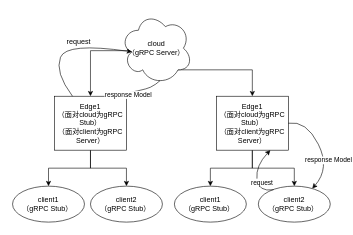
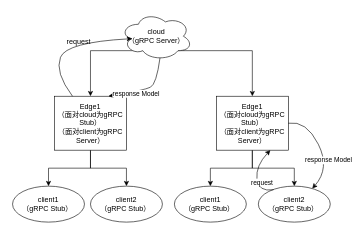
(156, 48) -> (156, 36)
